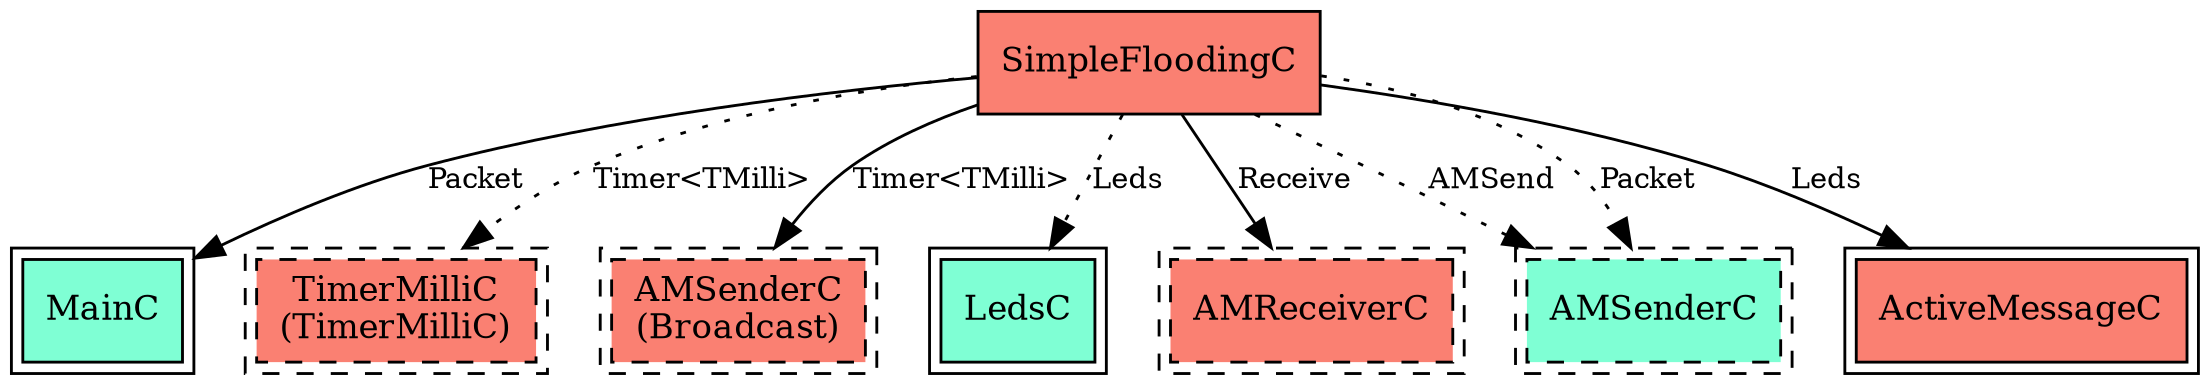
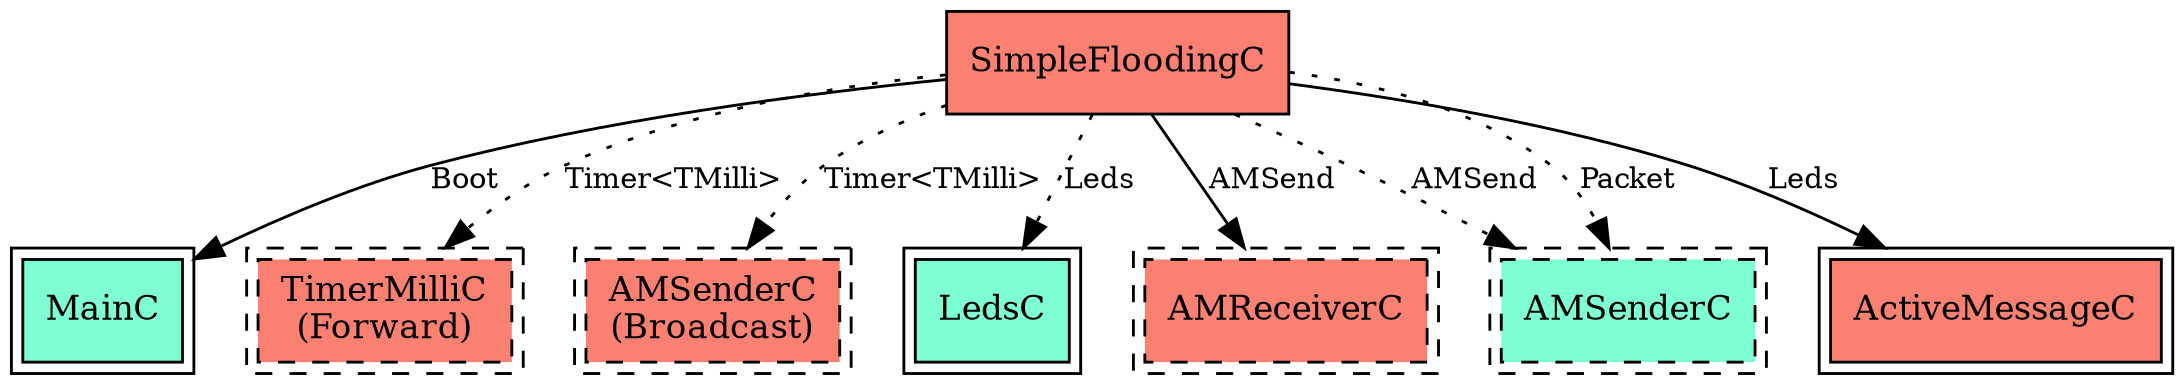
(875, 151) -> (846, 151)
(476, 181) -> (465, 181)
(1295, 181) -> (1273, 181)
(396, 311) -> (385, 311)
